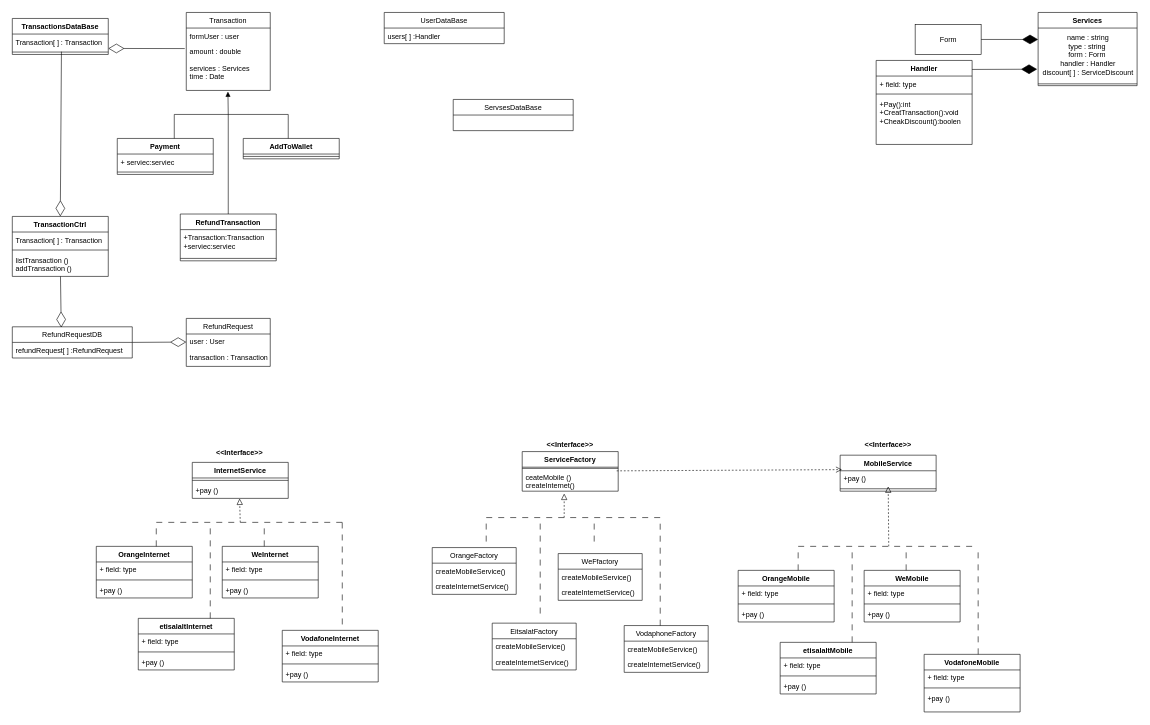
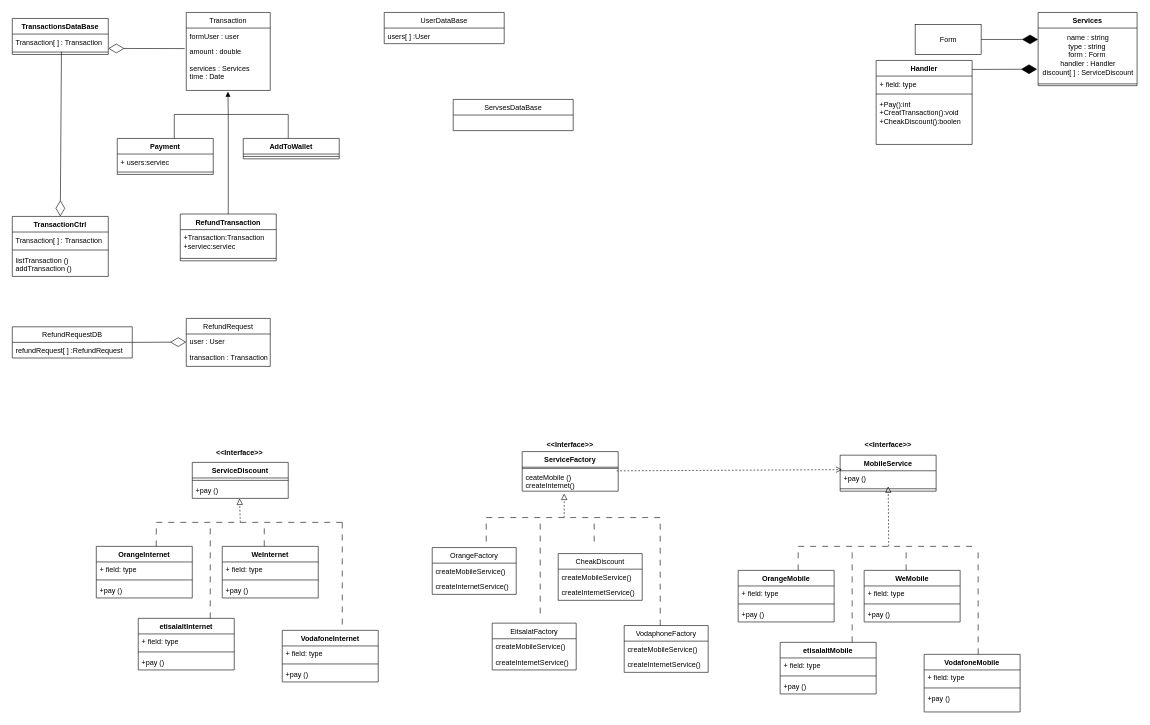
(418, 36) -> (413, 36)
(151, 162) -> (148, 162)
(61, 295) -> none
(240, 470) -> (240, 470)
(600, 562) -> (600, 562)
